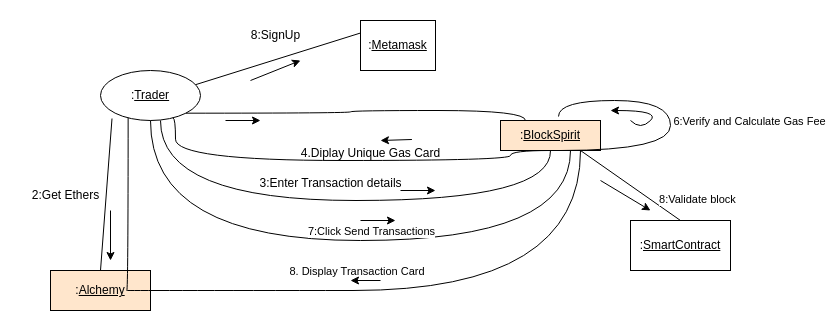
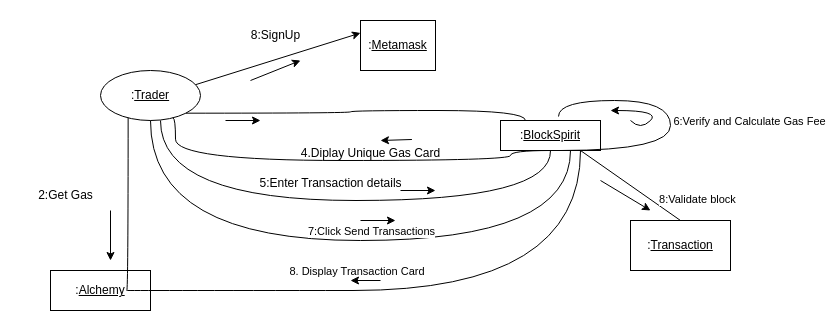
(356, 35) -> (353, 35)
(551, 136) -> (551, 136)
(331, 184) -> (331, 184)
(106, 195) -> none
(66, 196) -> (66, 196)
(681, 246) -> (681, 246)
(101, 291) -> (101, 291)
